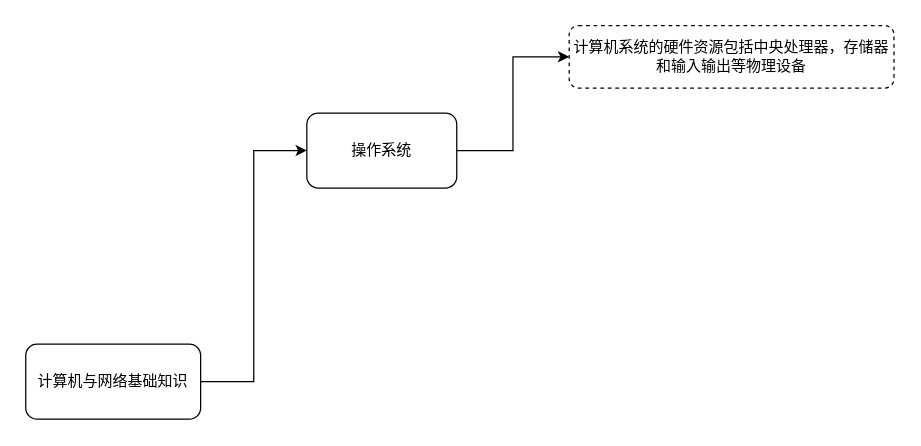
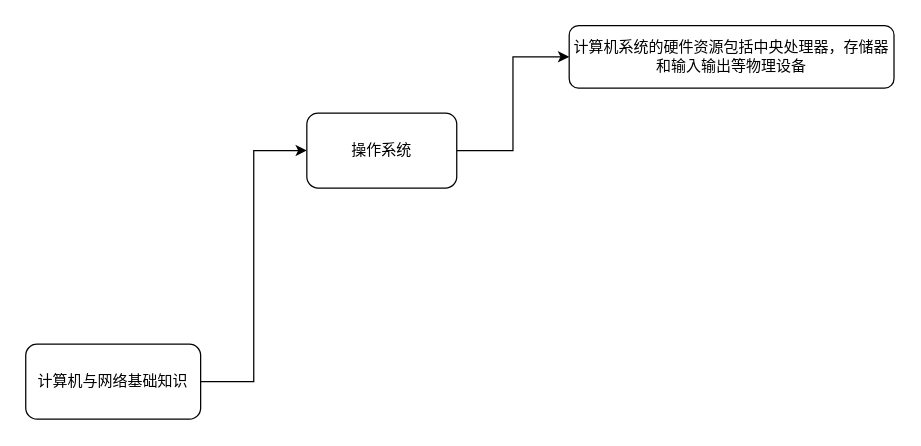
(732, 57) -> (732, 57)
